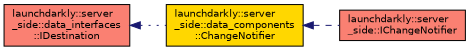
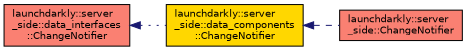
(67, 25) -> (67, 25)
(403, 25) -> (401, 25)
